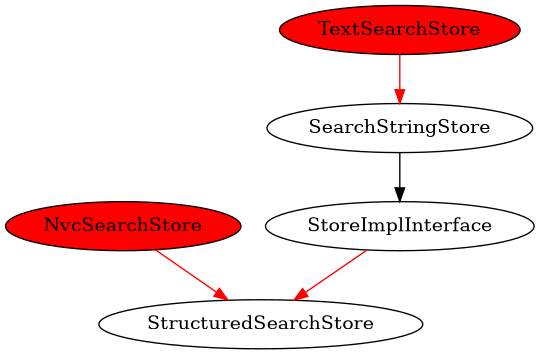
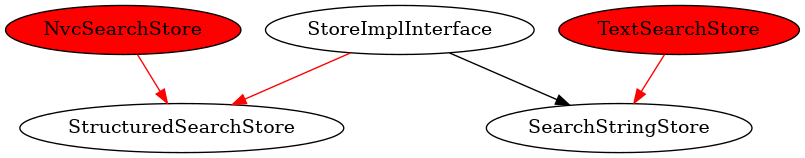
(400, 170) -> (503, 76)
